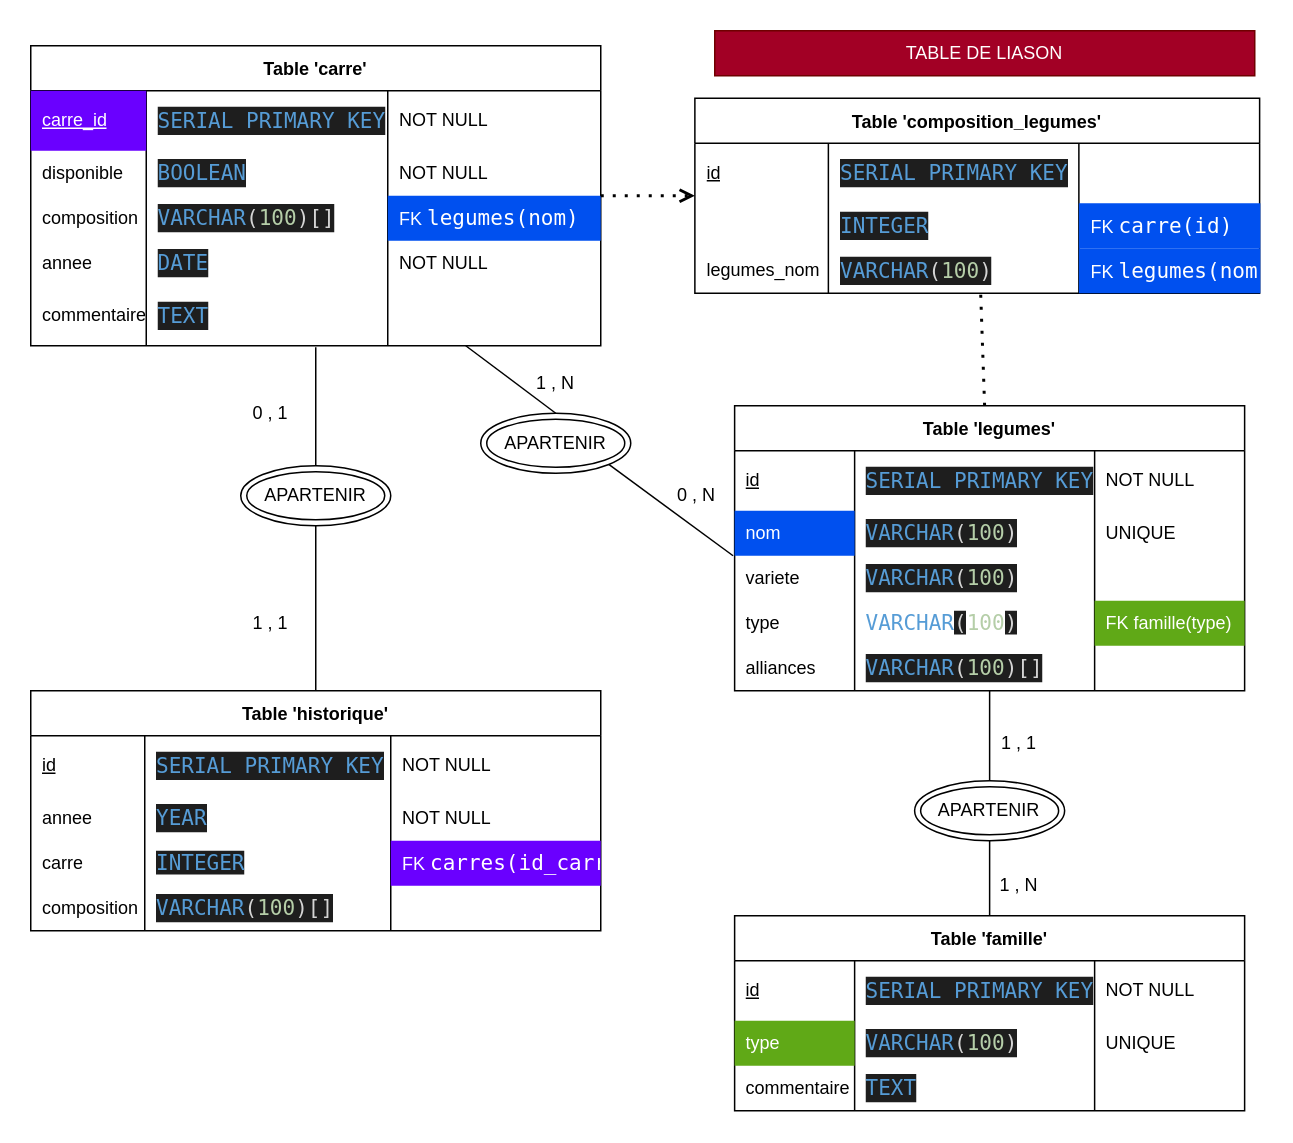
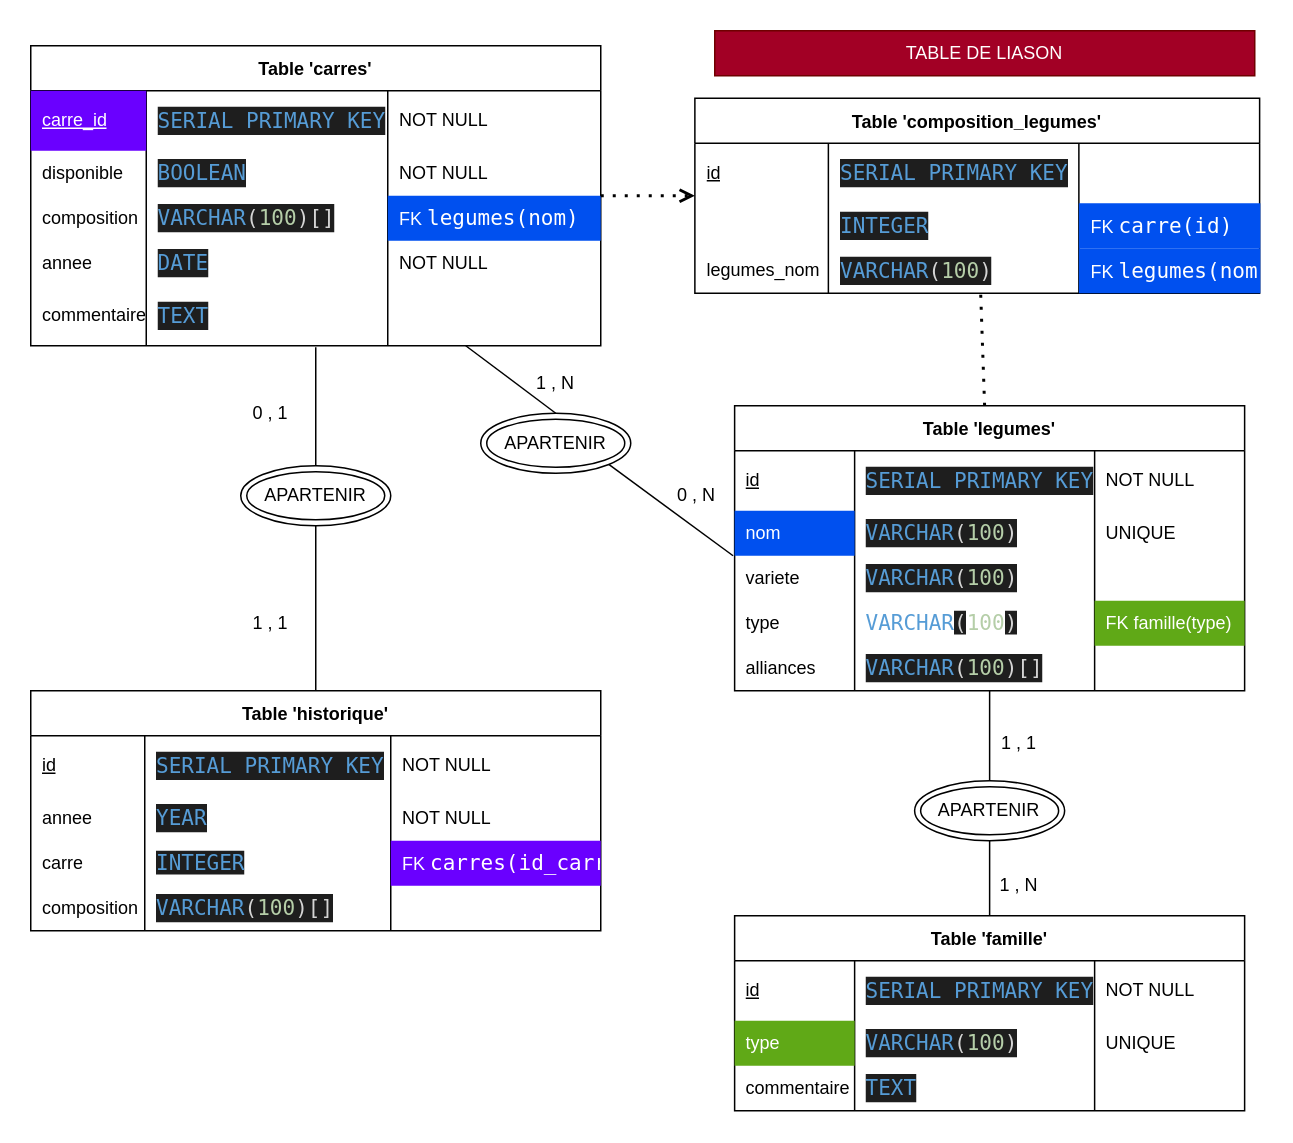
(315, 69) -> (315, 69)
